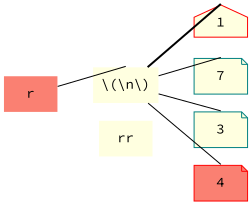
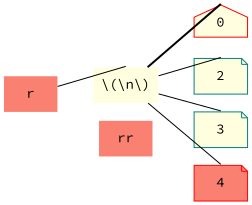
(221, 23) -> (221, 23)
(221, 76) -> (221, 76)
(126, 139) -> (126, 139)
